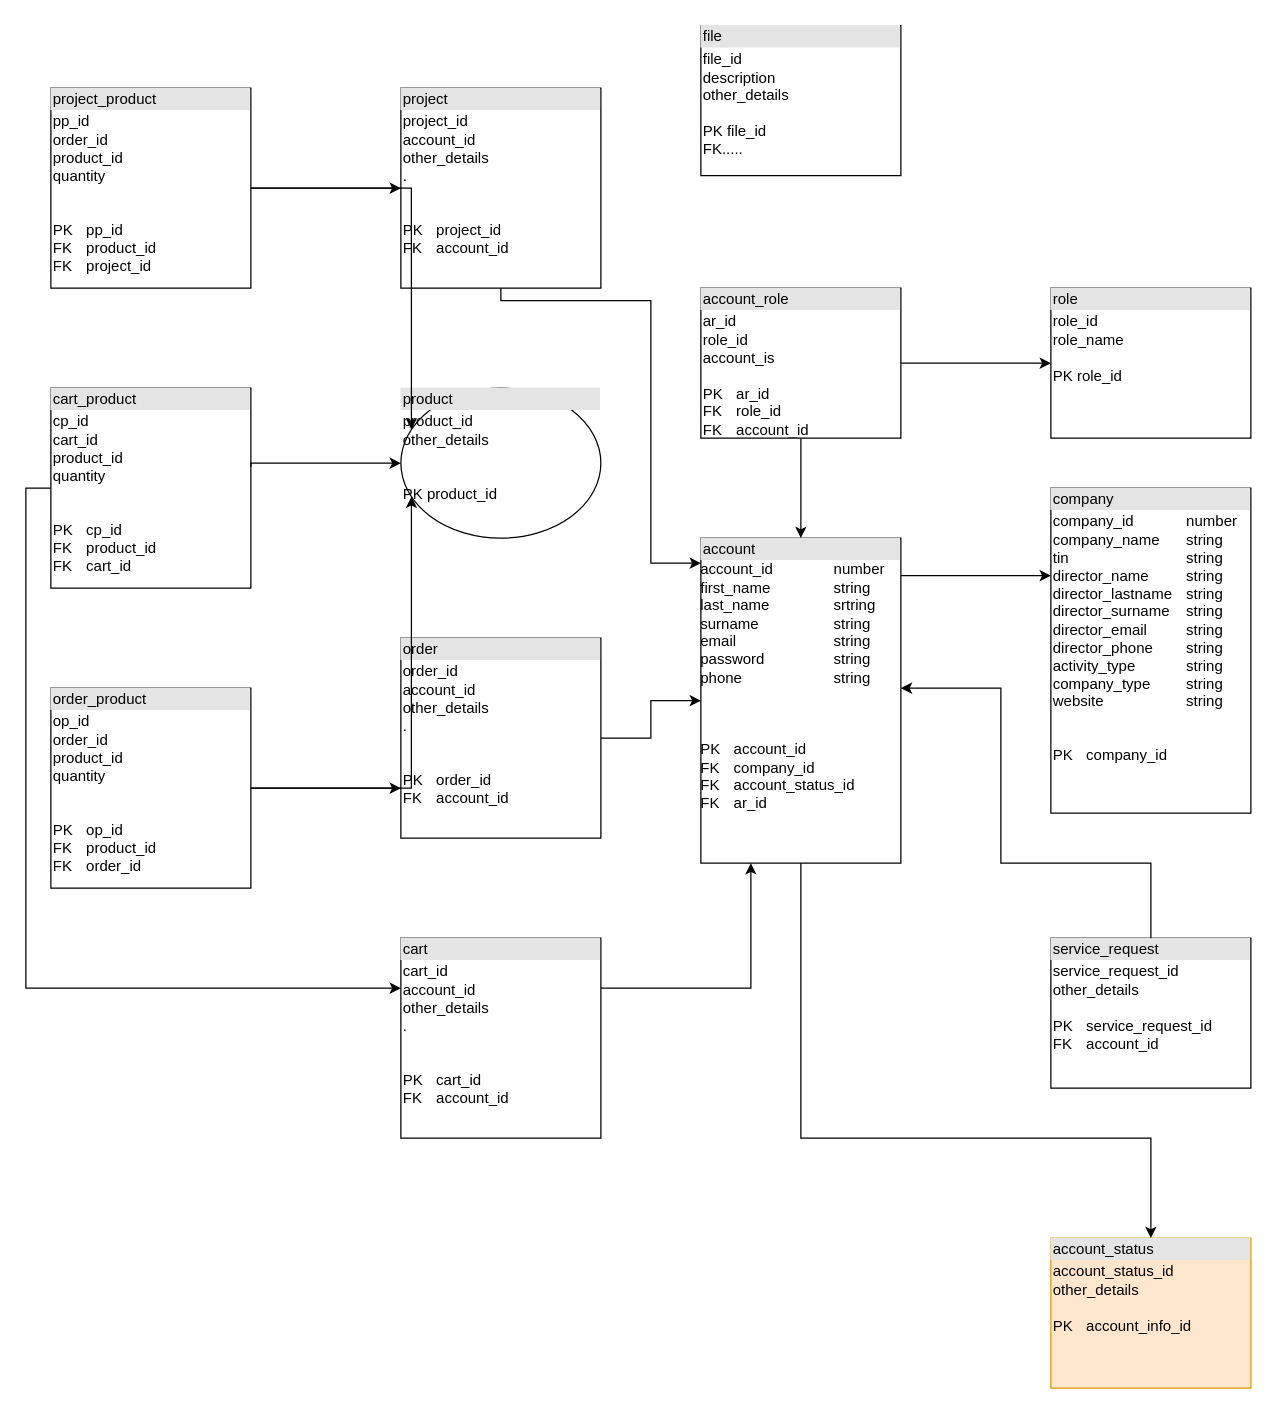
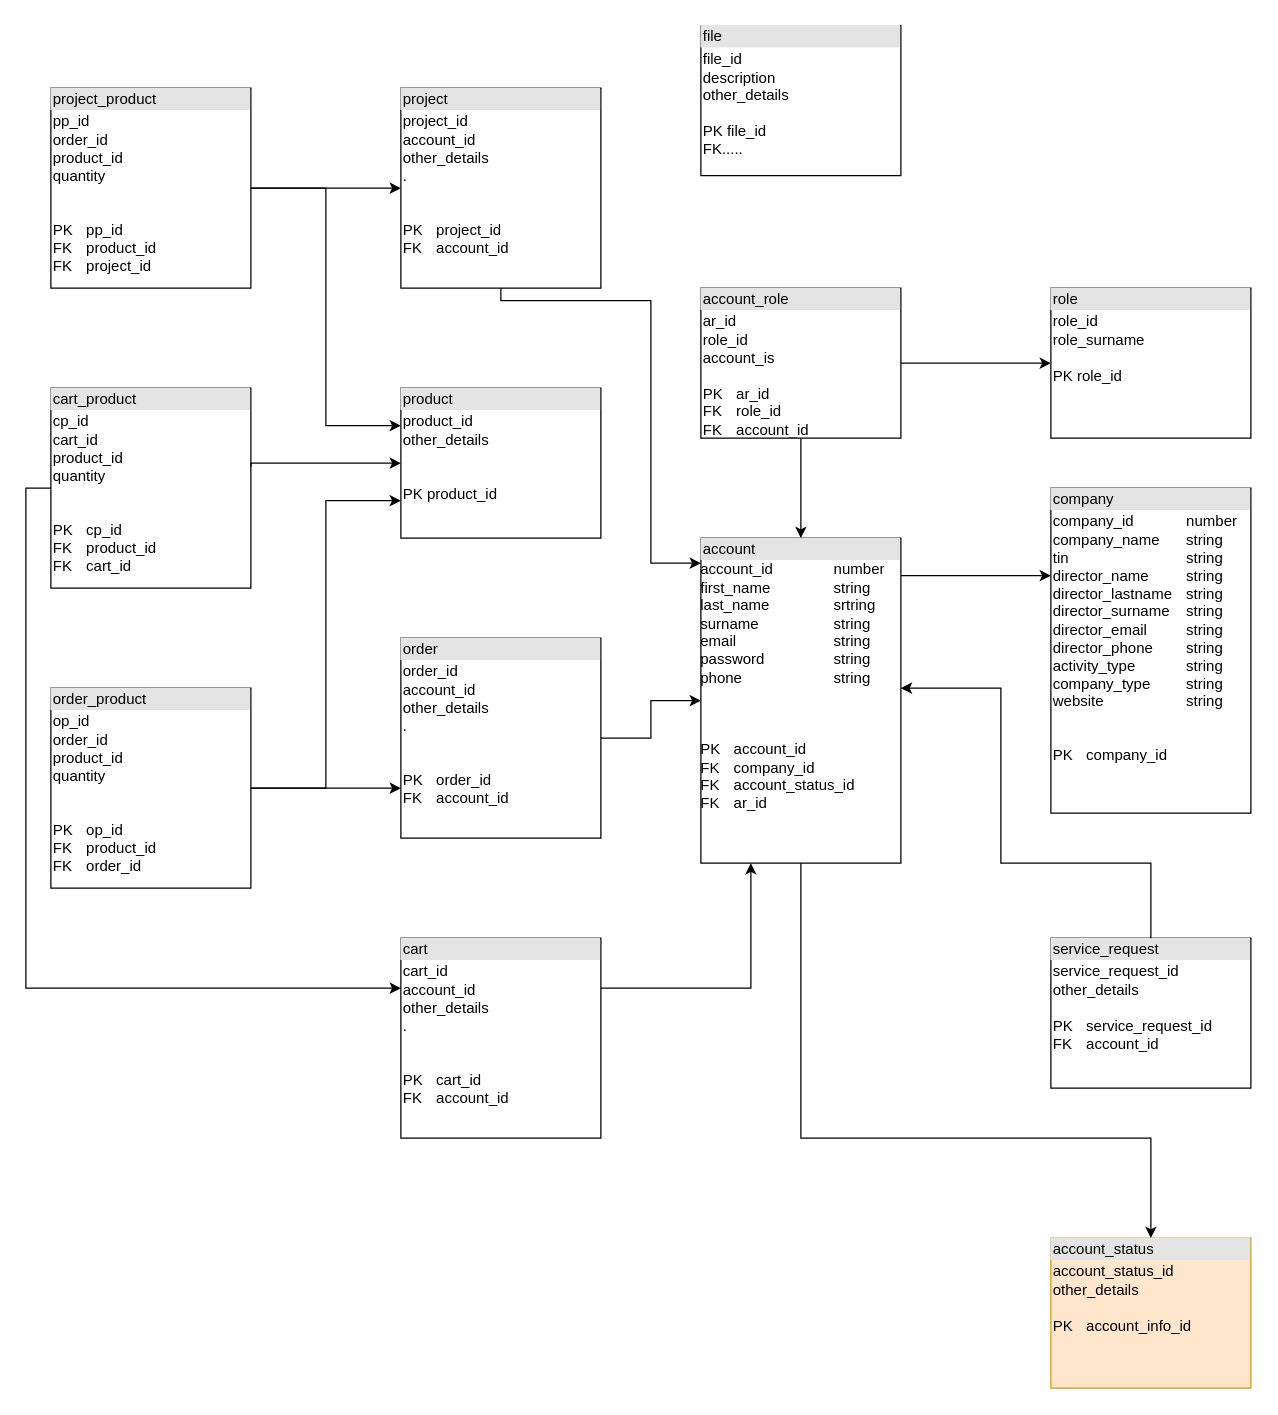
(1087, 324) -> (1099, 324)
(501, 463) -> (501, 463)
